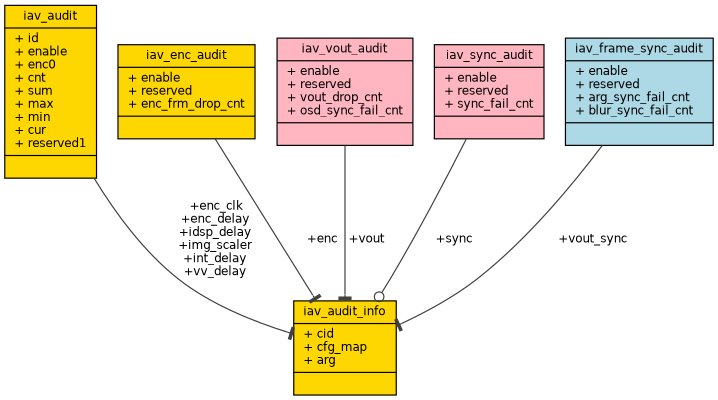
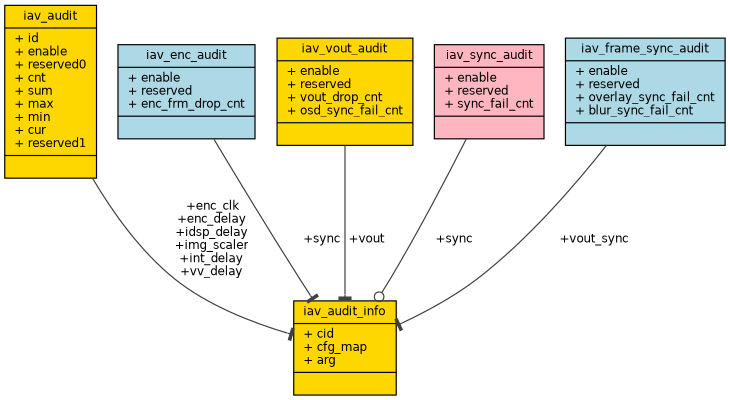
(35, 65) -> (51, 65)
(186, 92) -> (186, 92)
(345, 92) -> (345, 92)
(633, 98) -> (645, 98)
(321, 240) -> (320, 240)
